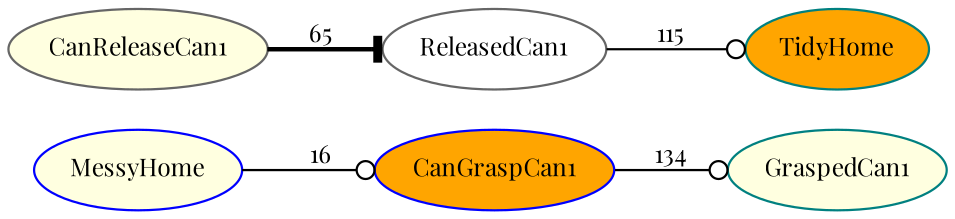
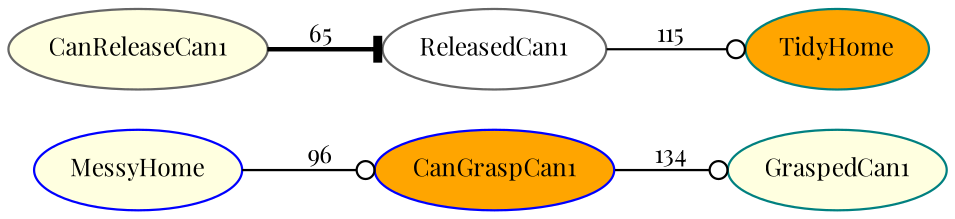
(321, 157) -> (321, 157)
